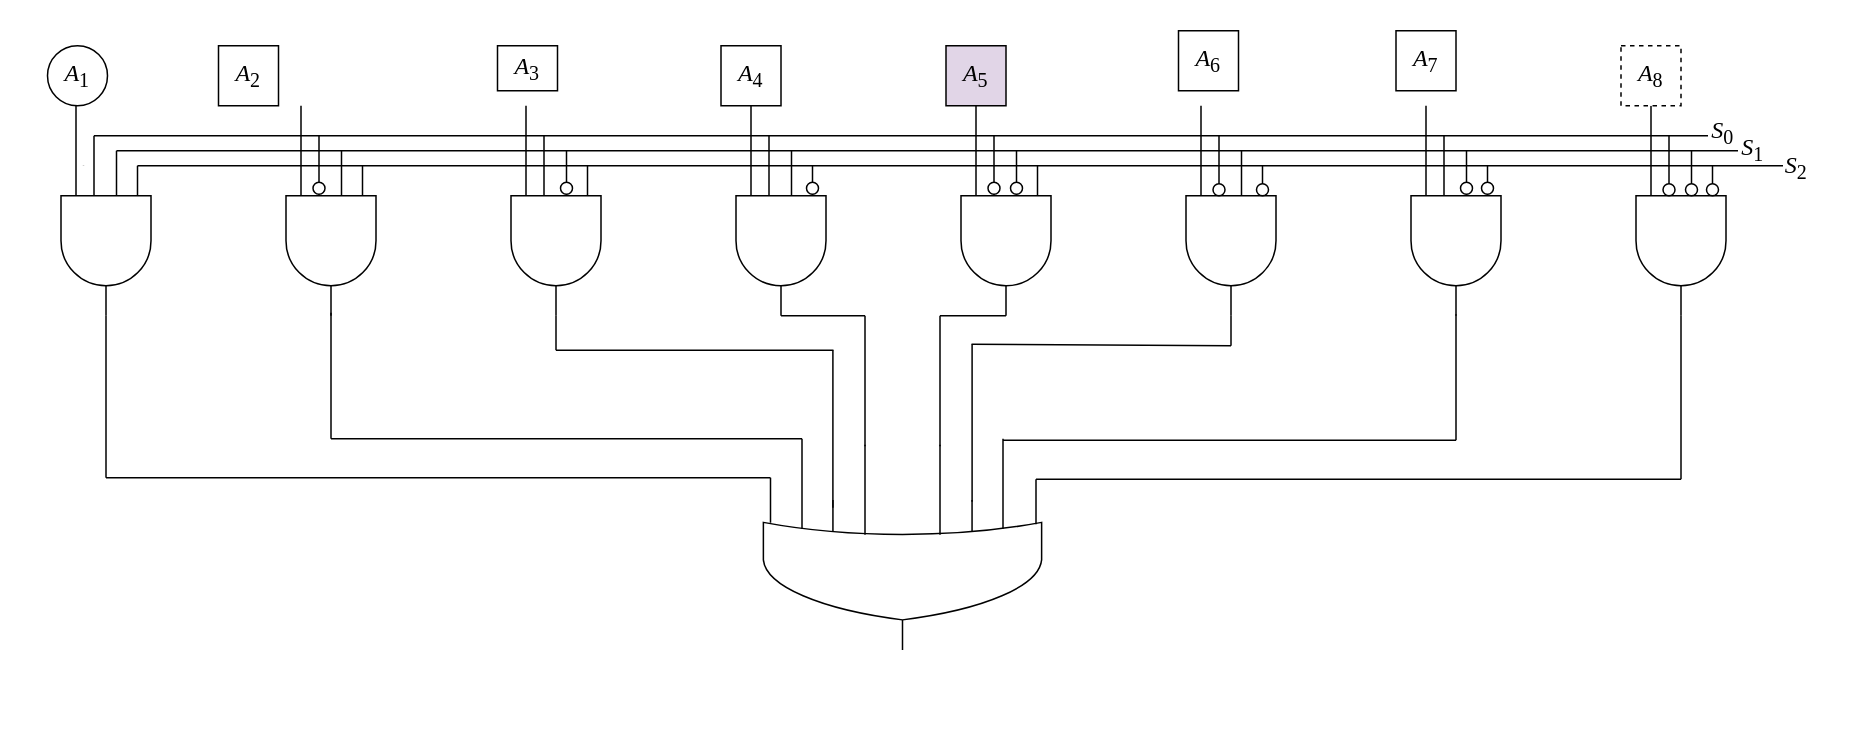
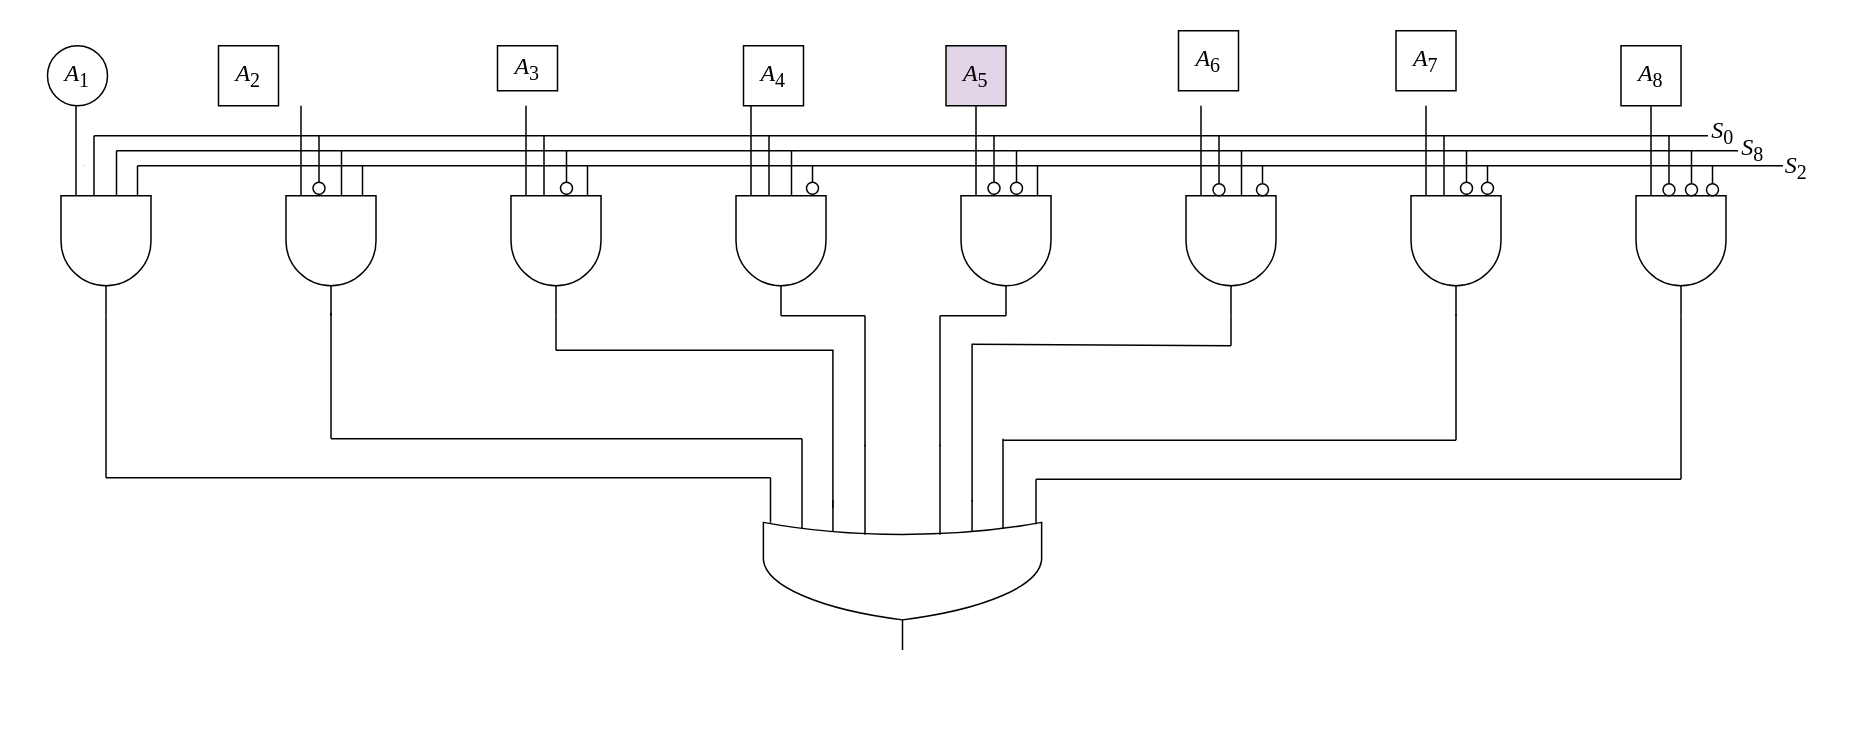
(751, 76) -> (773, 76)
(1651, 76) -> (1651, 76)
(1753, 149) -> (1753, 149)
